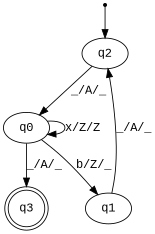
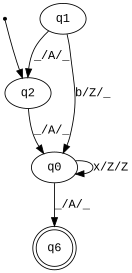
(68, 162) -> (75, 90)
(26, 208) -> (54, 248)
